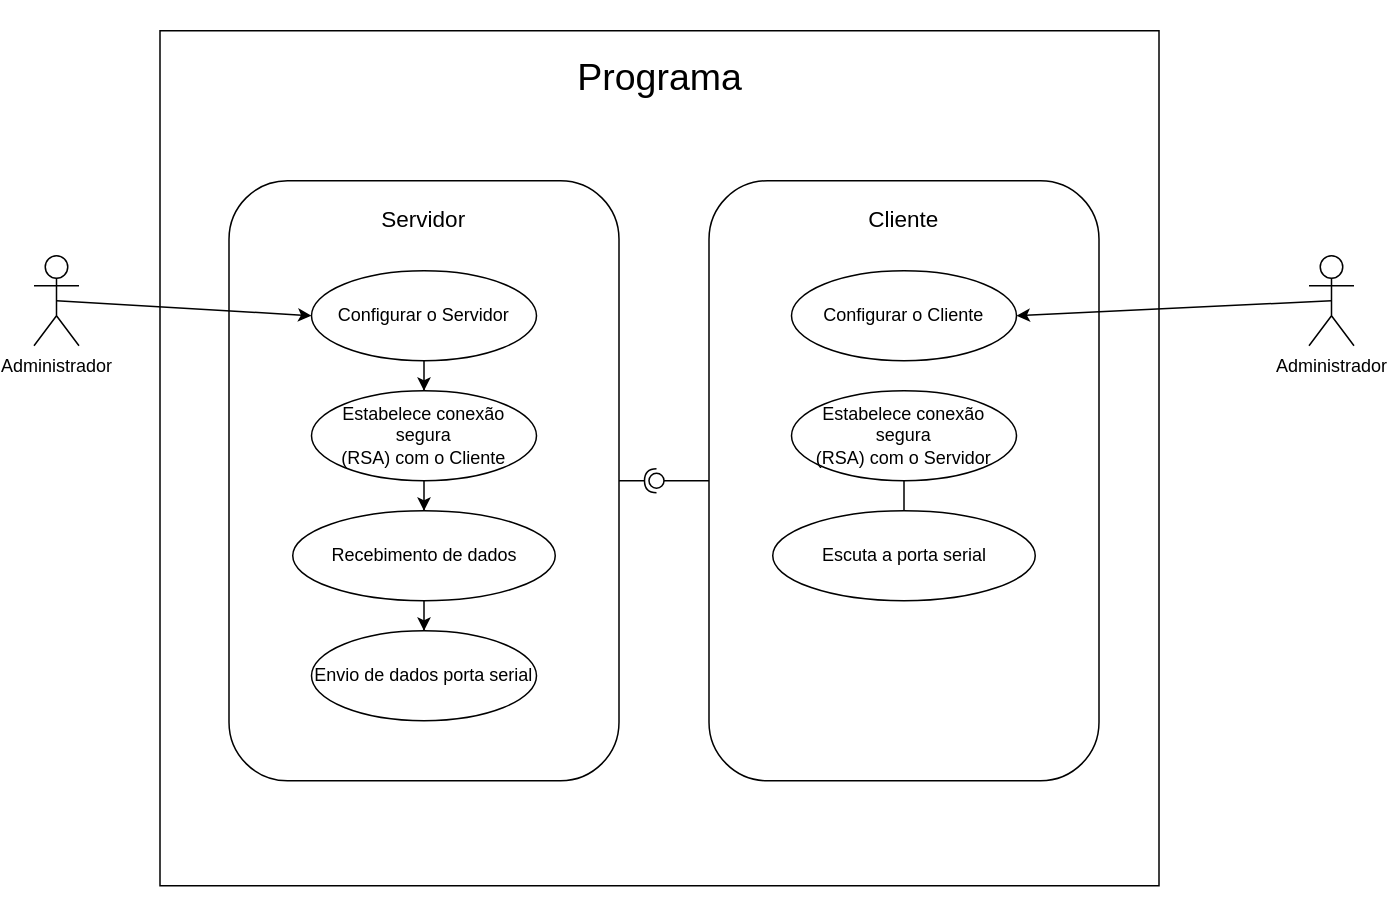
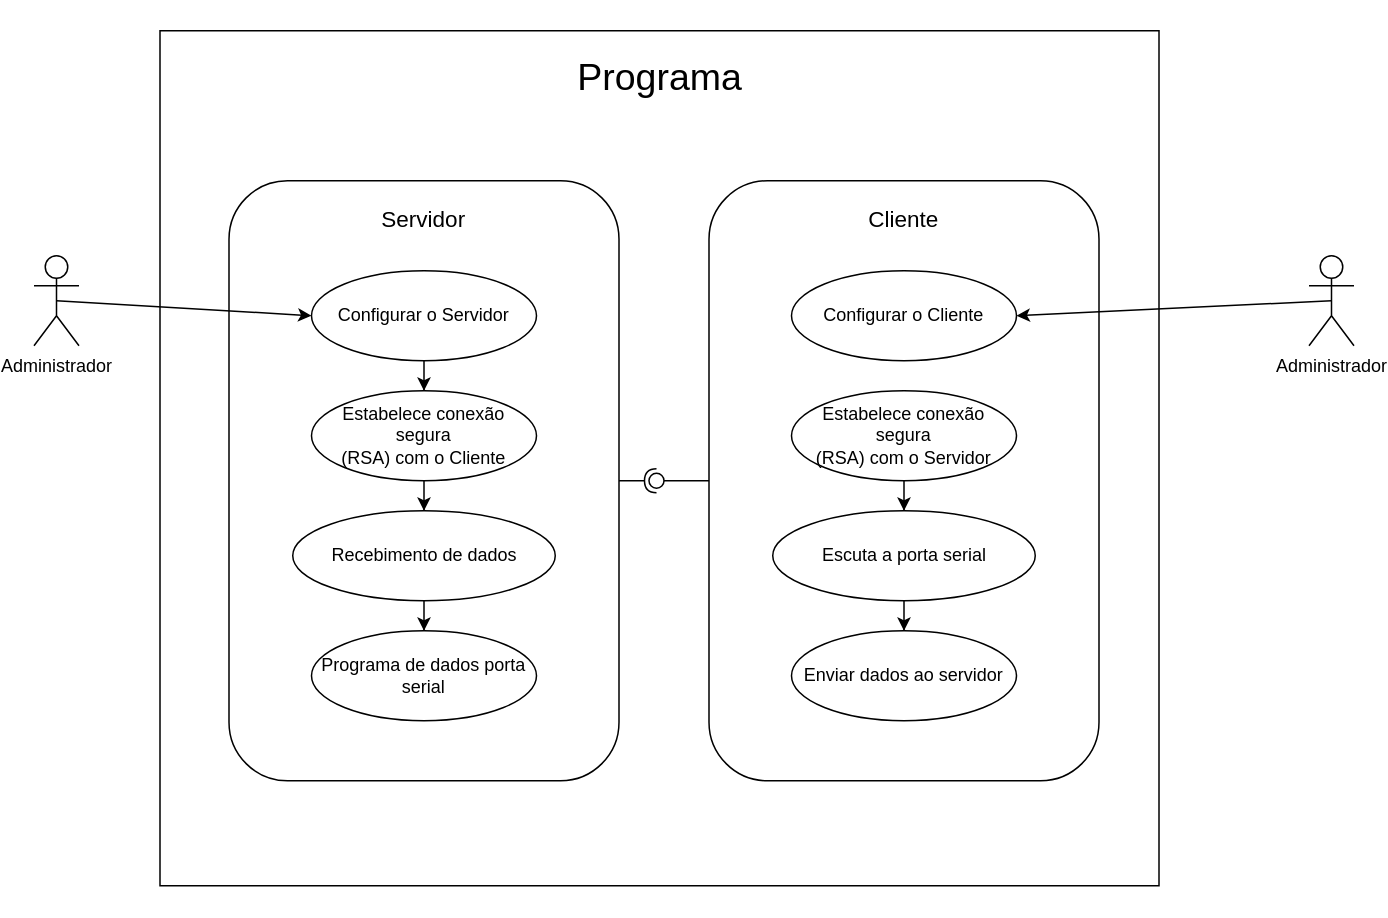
(904, 503) -> (904, 499)
none -> (904, 621)
(424, 676) -> (424, 676)
none -> (904, 676)
